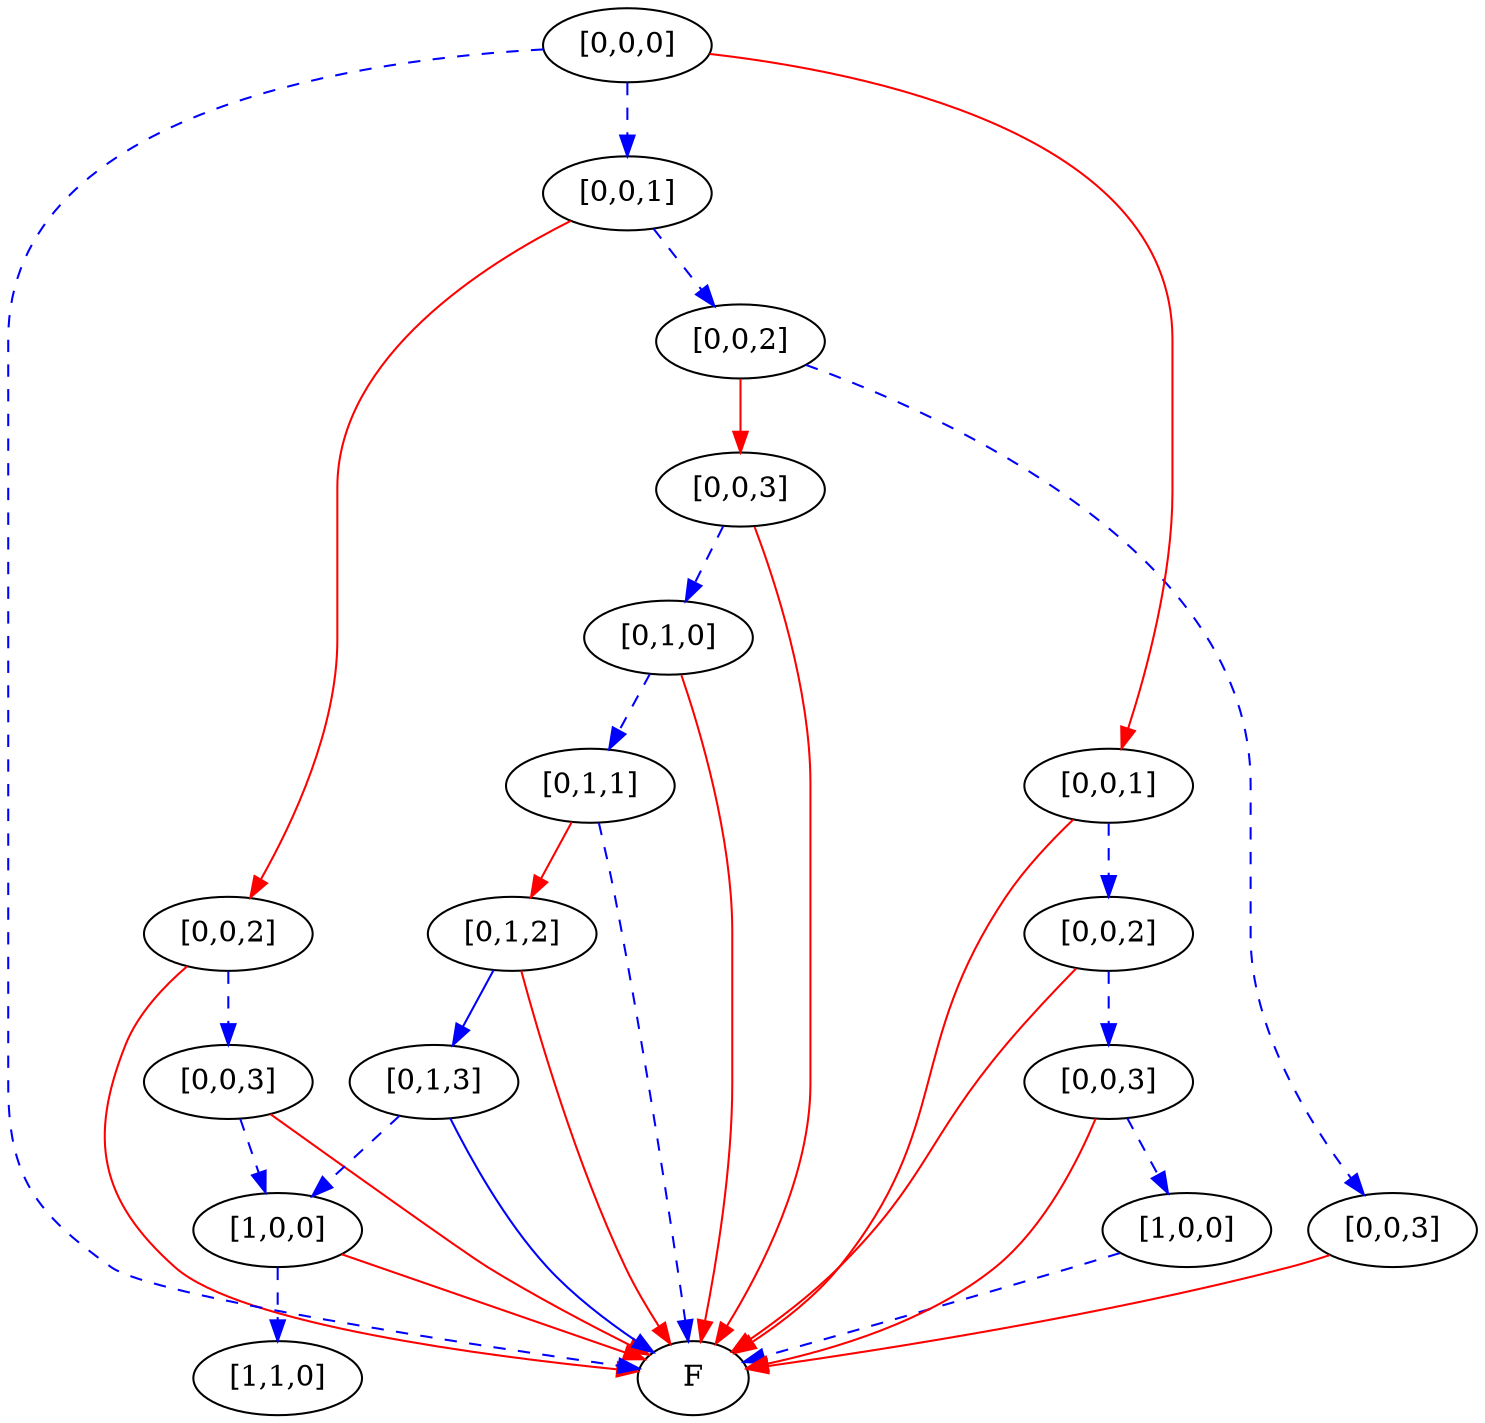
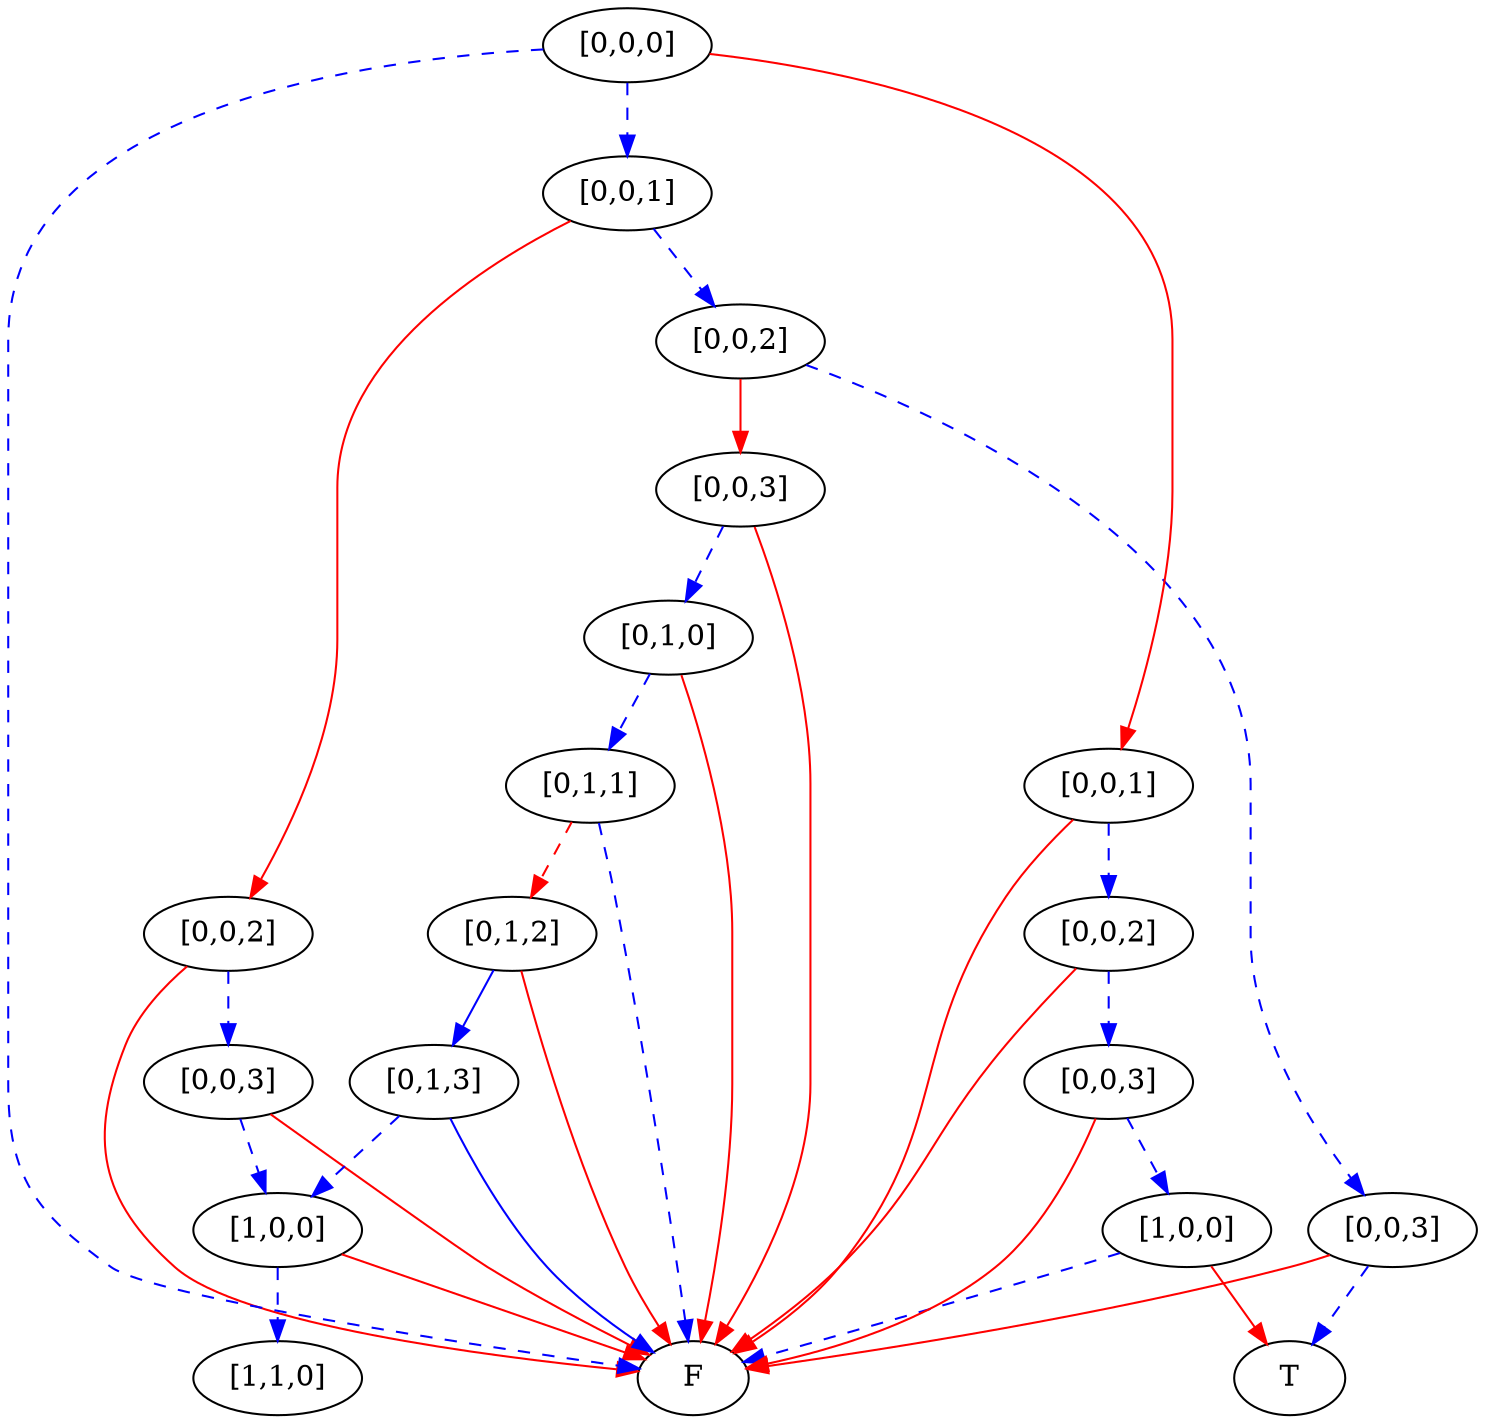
(556, 850) -> (556, 850)
none -> (1290, 1378)
